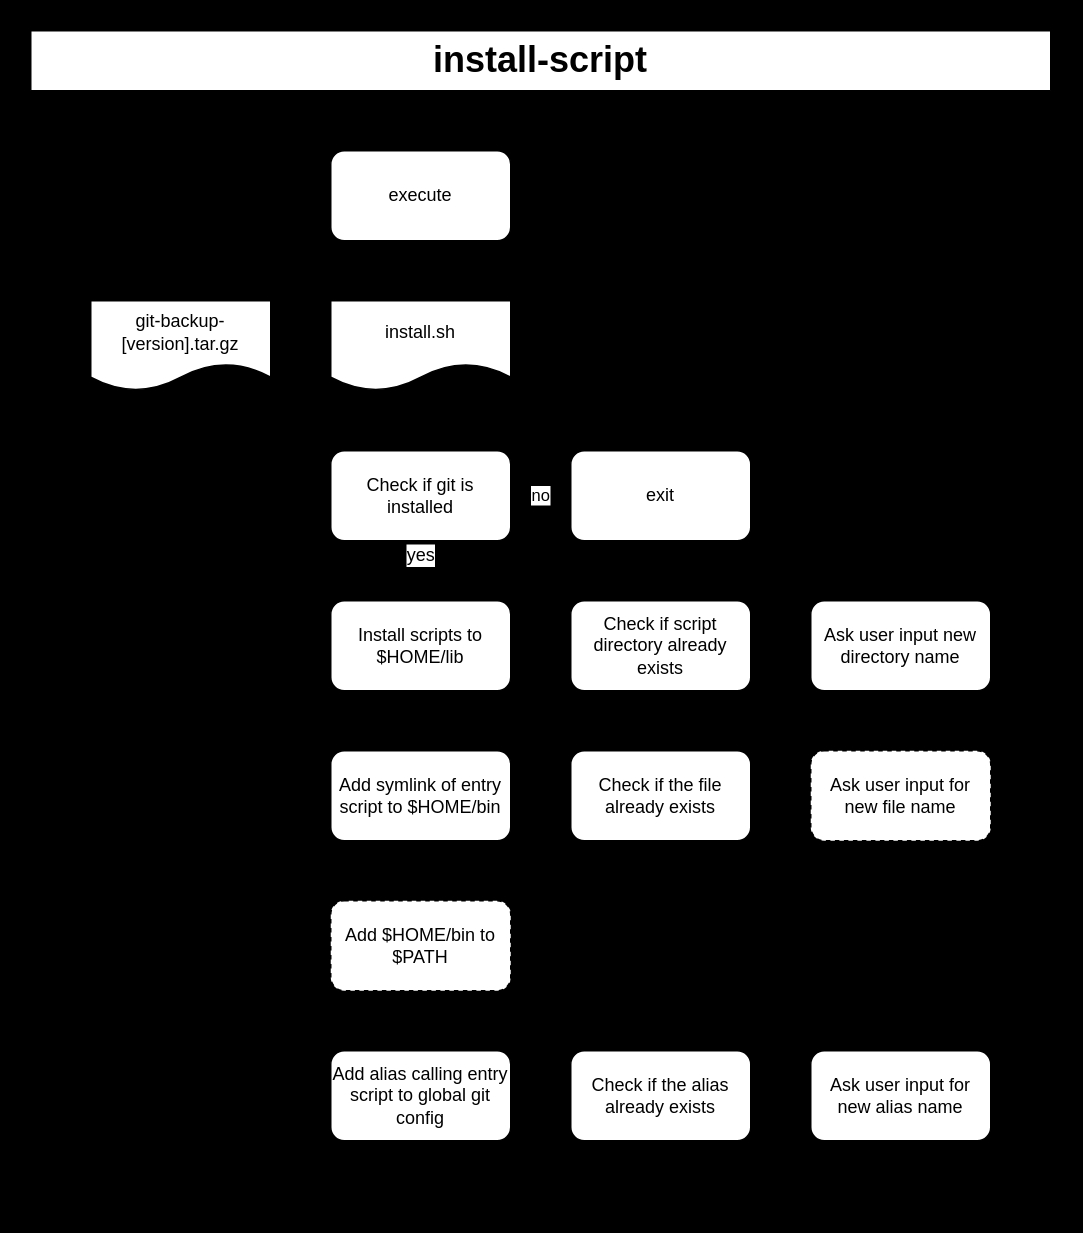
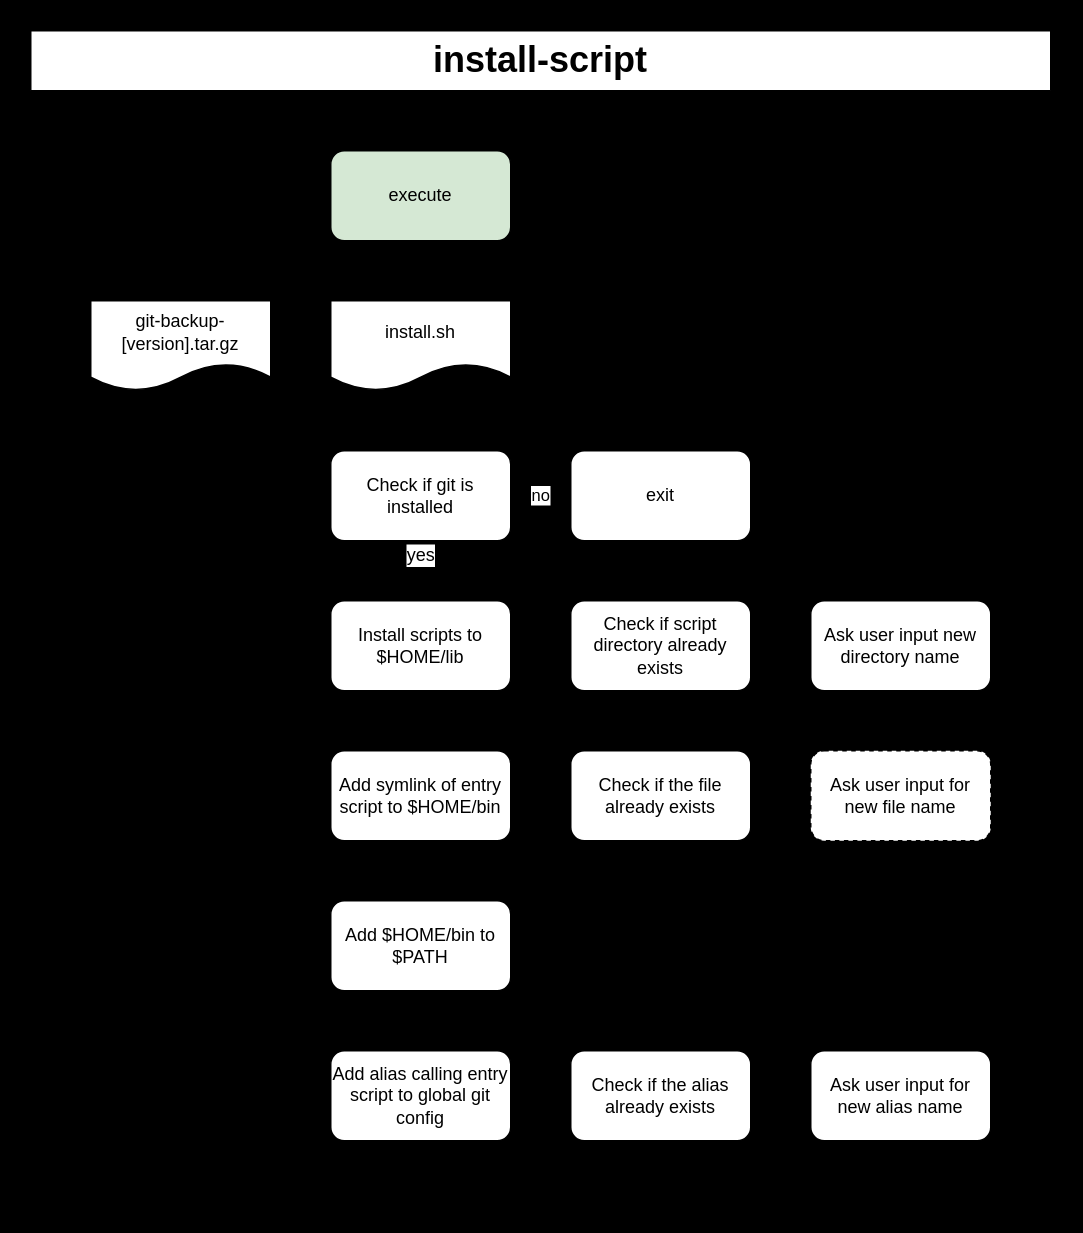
(421, 196) -> (421, 196)
(421, 946) -> (421, 946)
